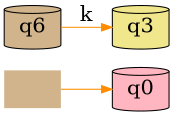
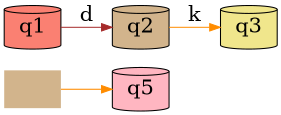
(33, 27) -> (141, 27)
none -> (33, 27)
(141, 89) -> (141, 89)
